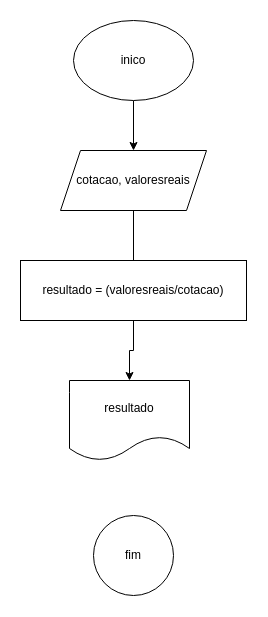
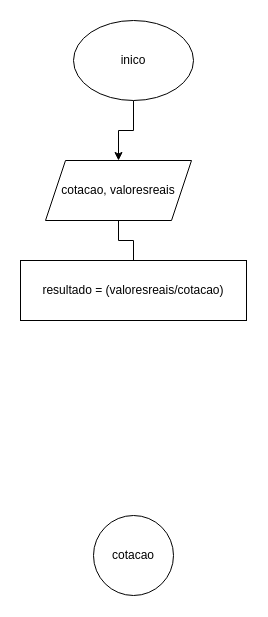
(134, 181) -> (119, 191)
(134, 349) -> none
(130, 421) -> none
(134, 556) -> (134, 556)
